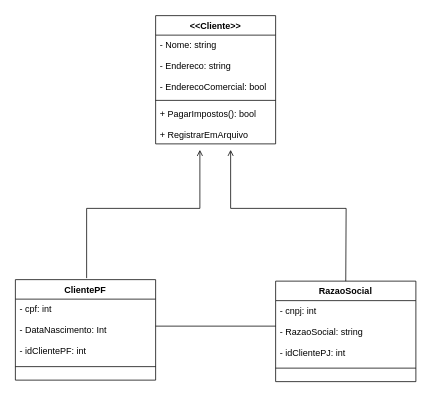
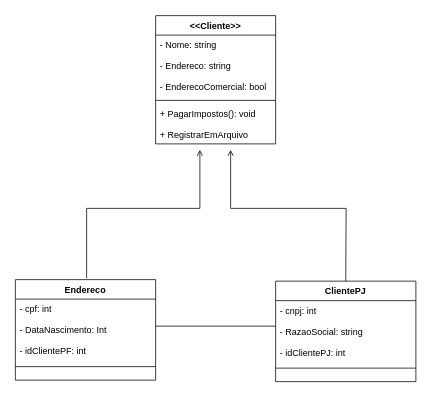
(213, 113) -> (213, 113)
(85, 290) -> (85, 290)
(345, 291) -> (345, 291)
